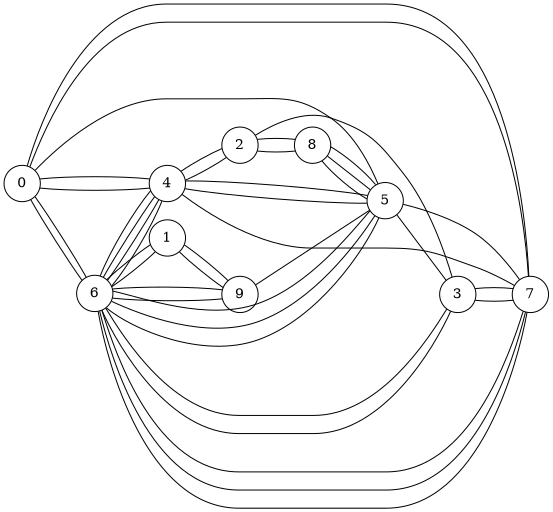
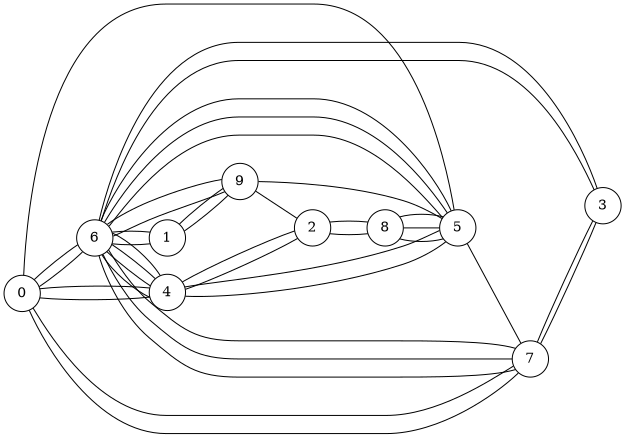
(385, 151) -> (276, 205)
(418, 243) -> none
(328, 248) -> none
